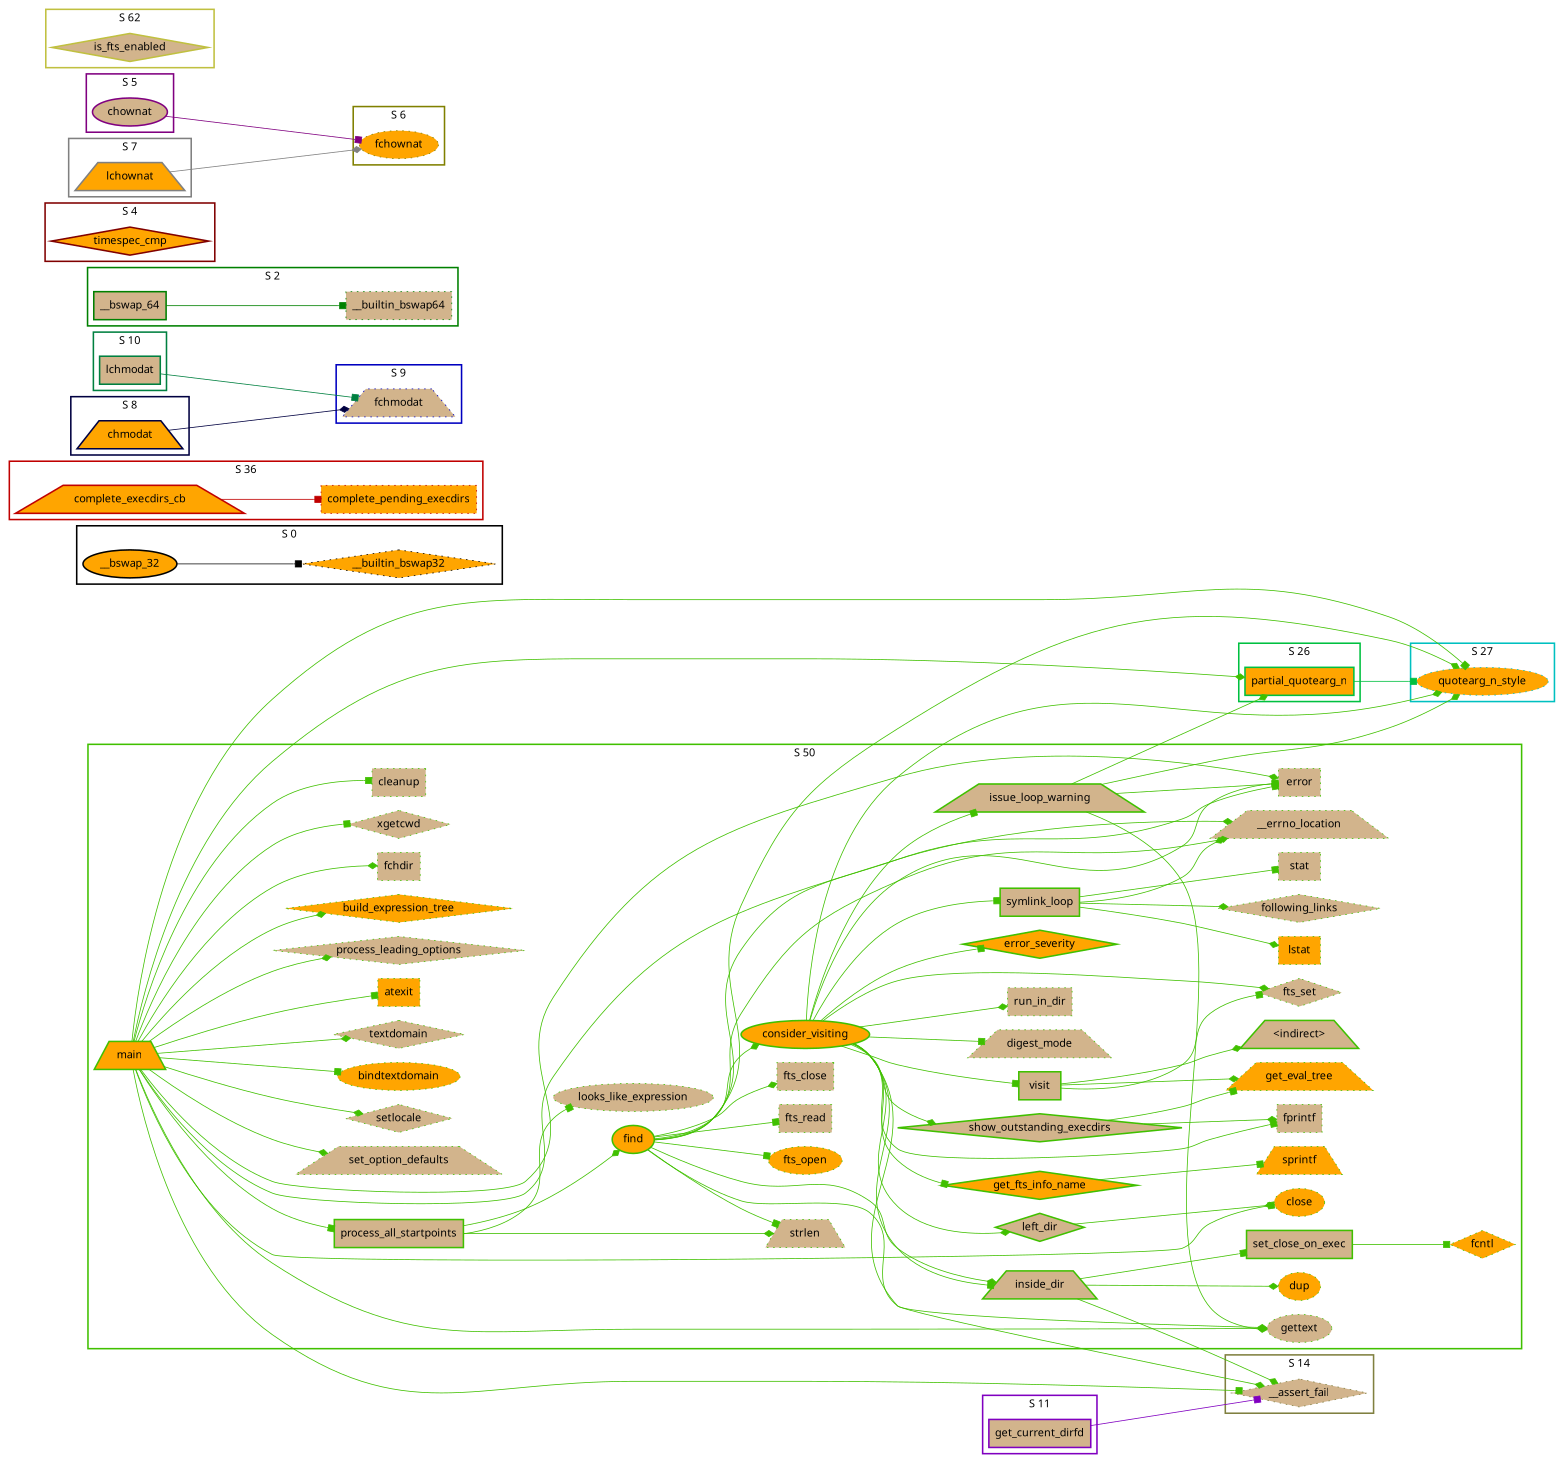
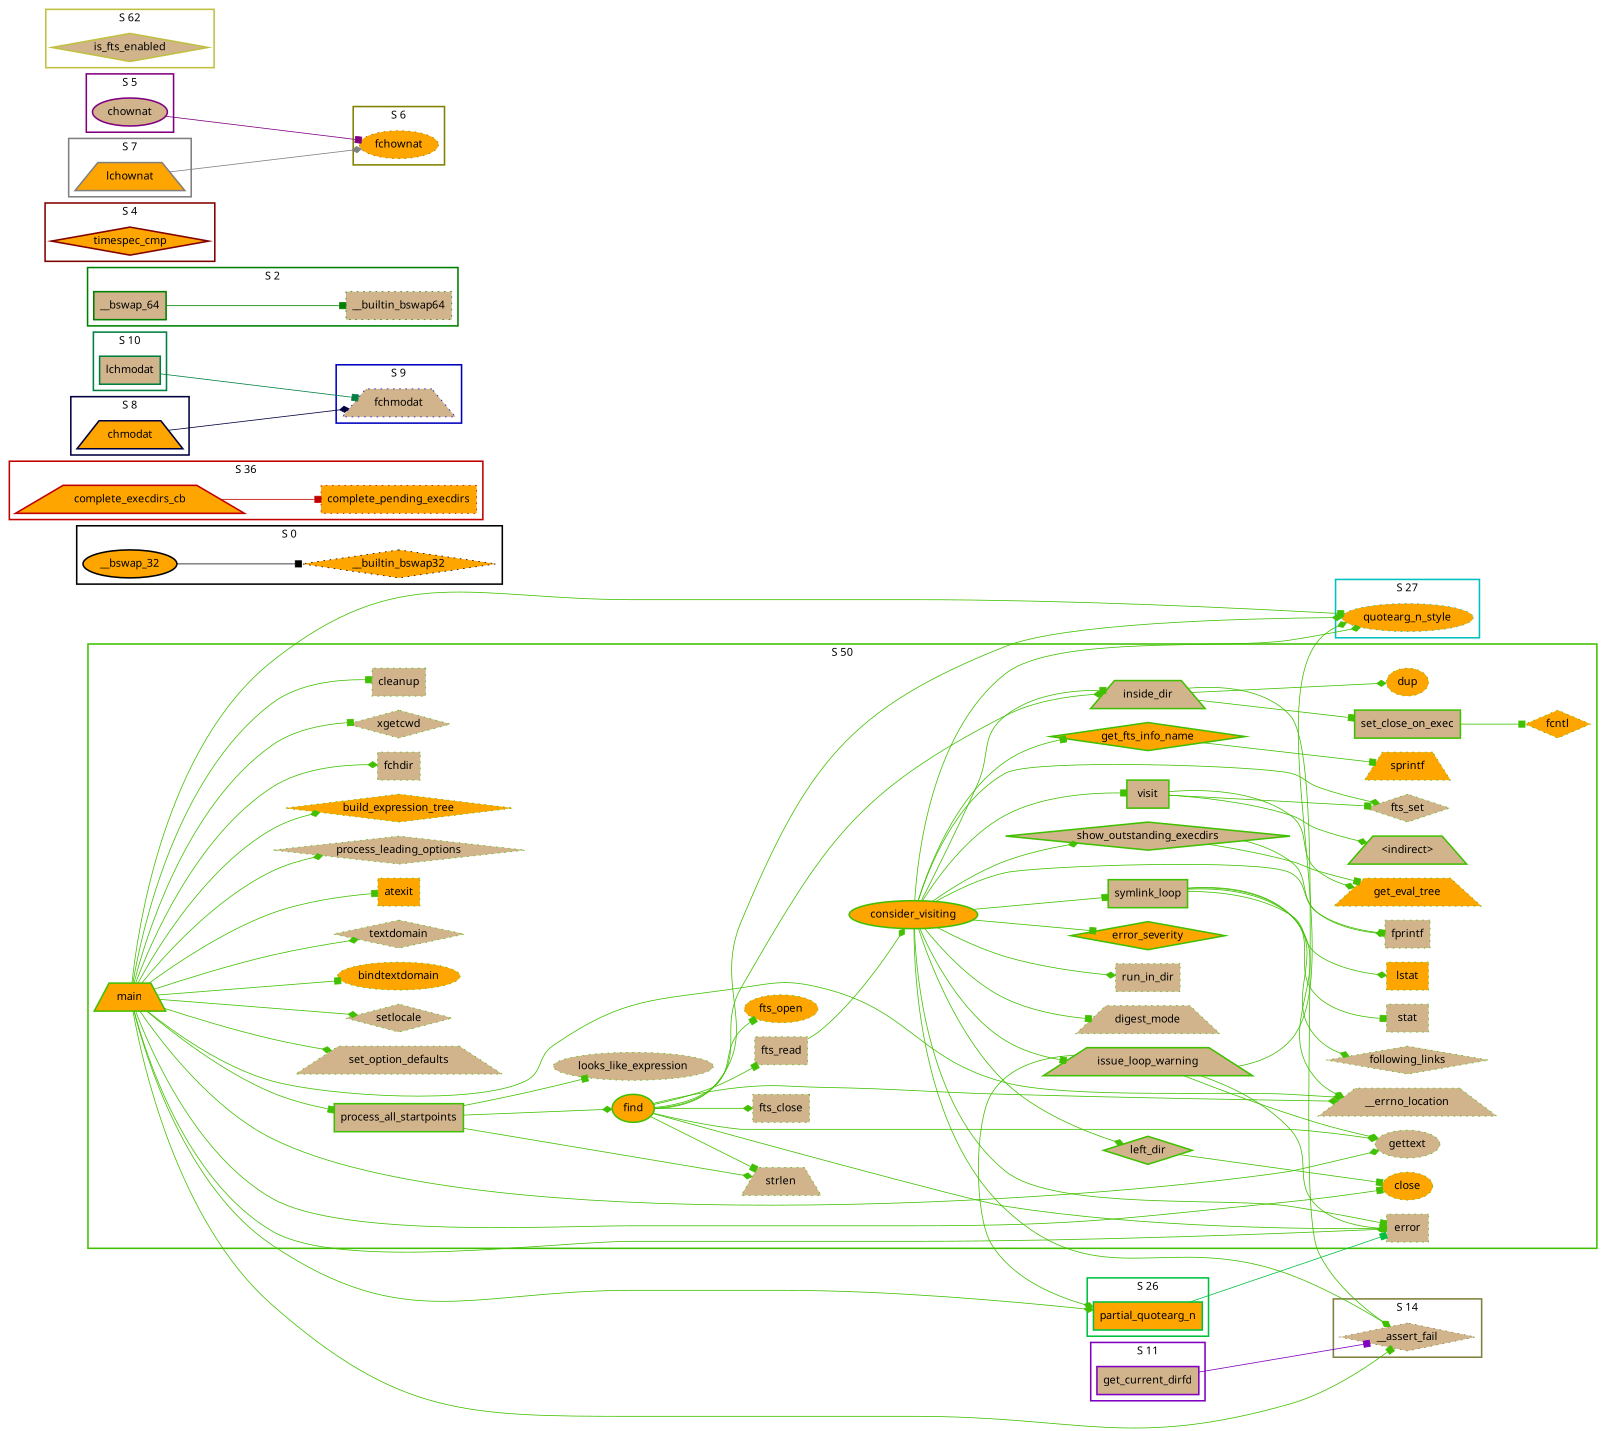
(1381, 681) -> (1289, 1268)
(720, 1111) -> (858, 992)
(1170, 1215) -> (1277, 1168)
